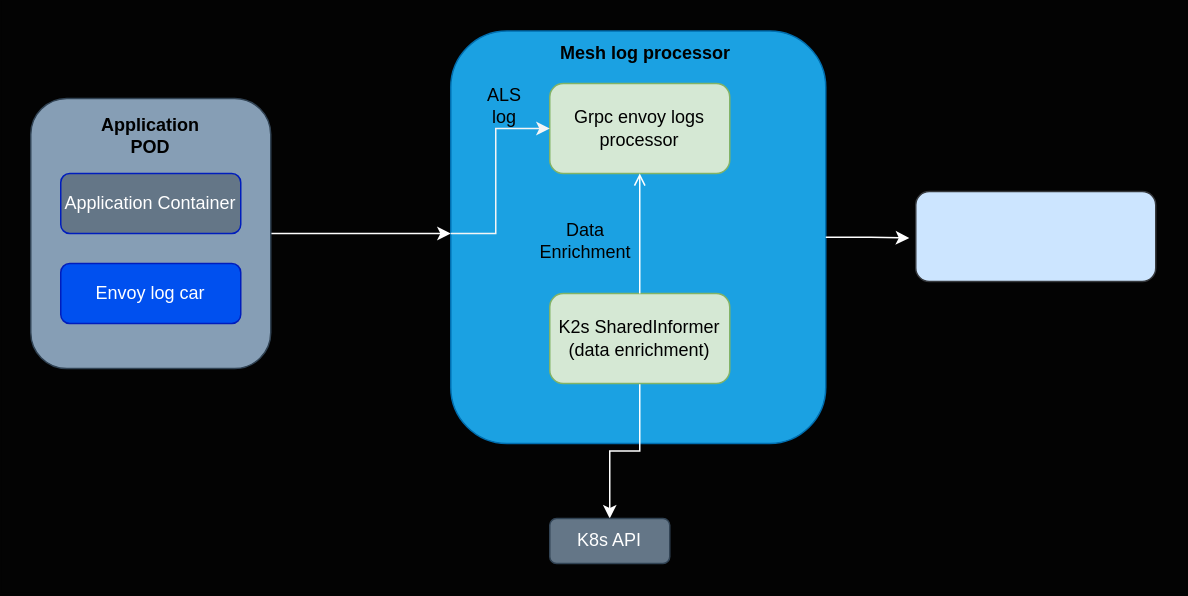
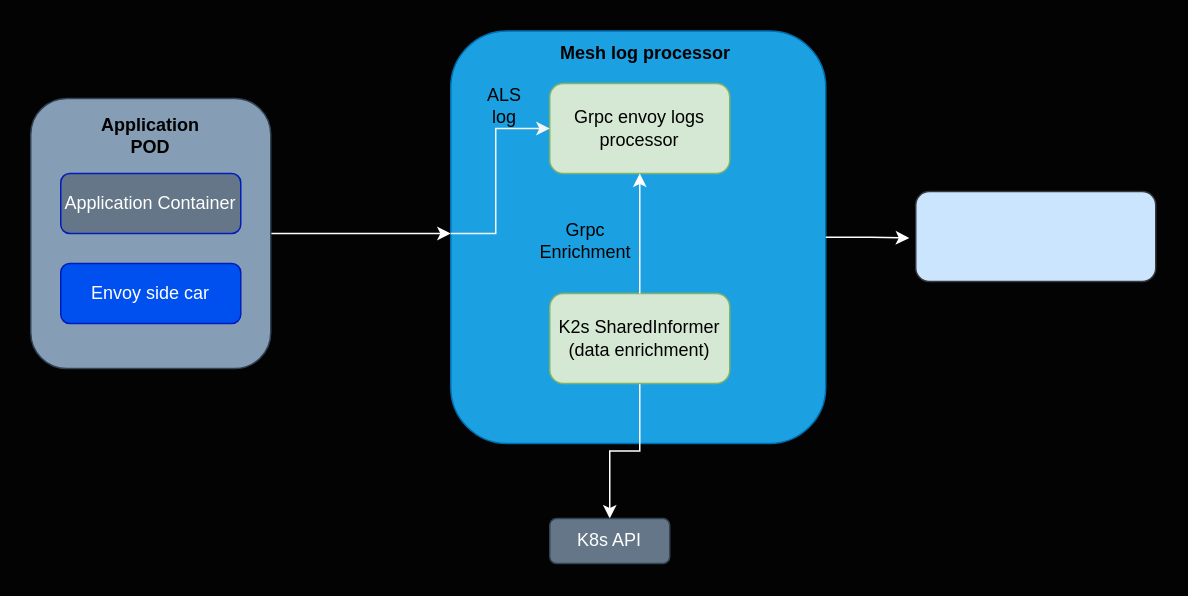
(640, 182) -> (640, 185)
(586, 241) -> (586, 241)
(151, 293) -> (151, 293)
